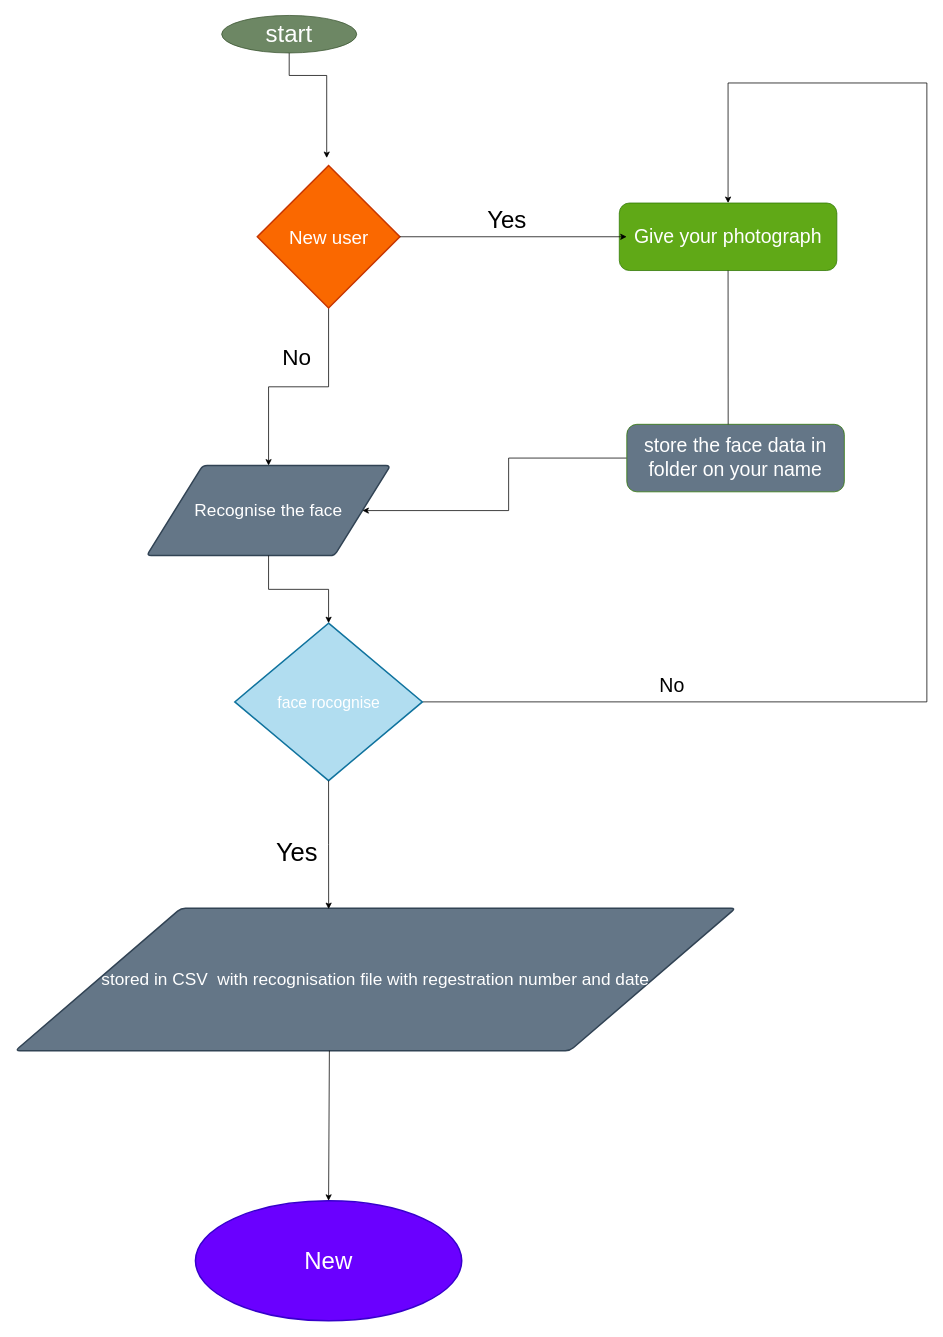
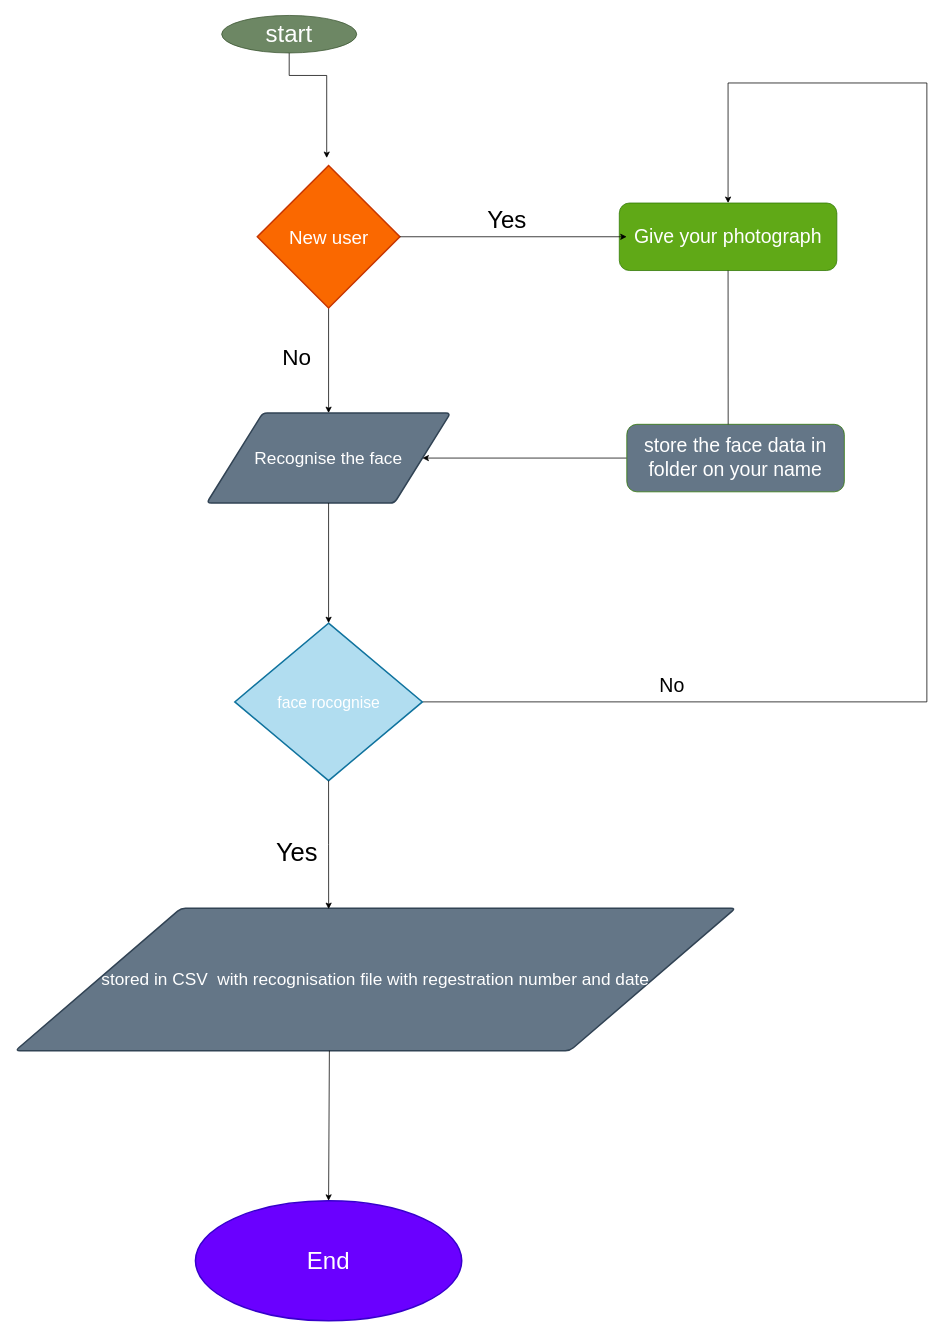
(269, 510) -> (329, 458)
(329, 1260) -> (329, 1260)
